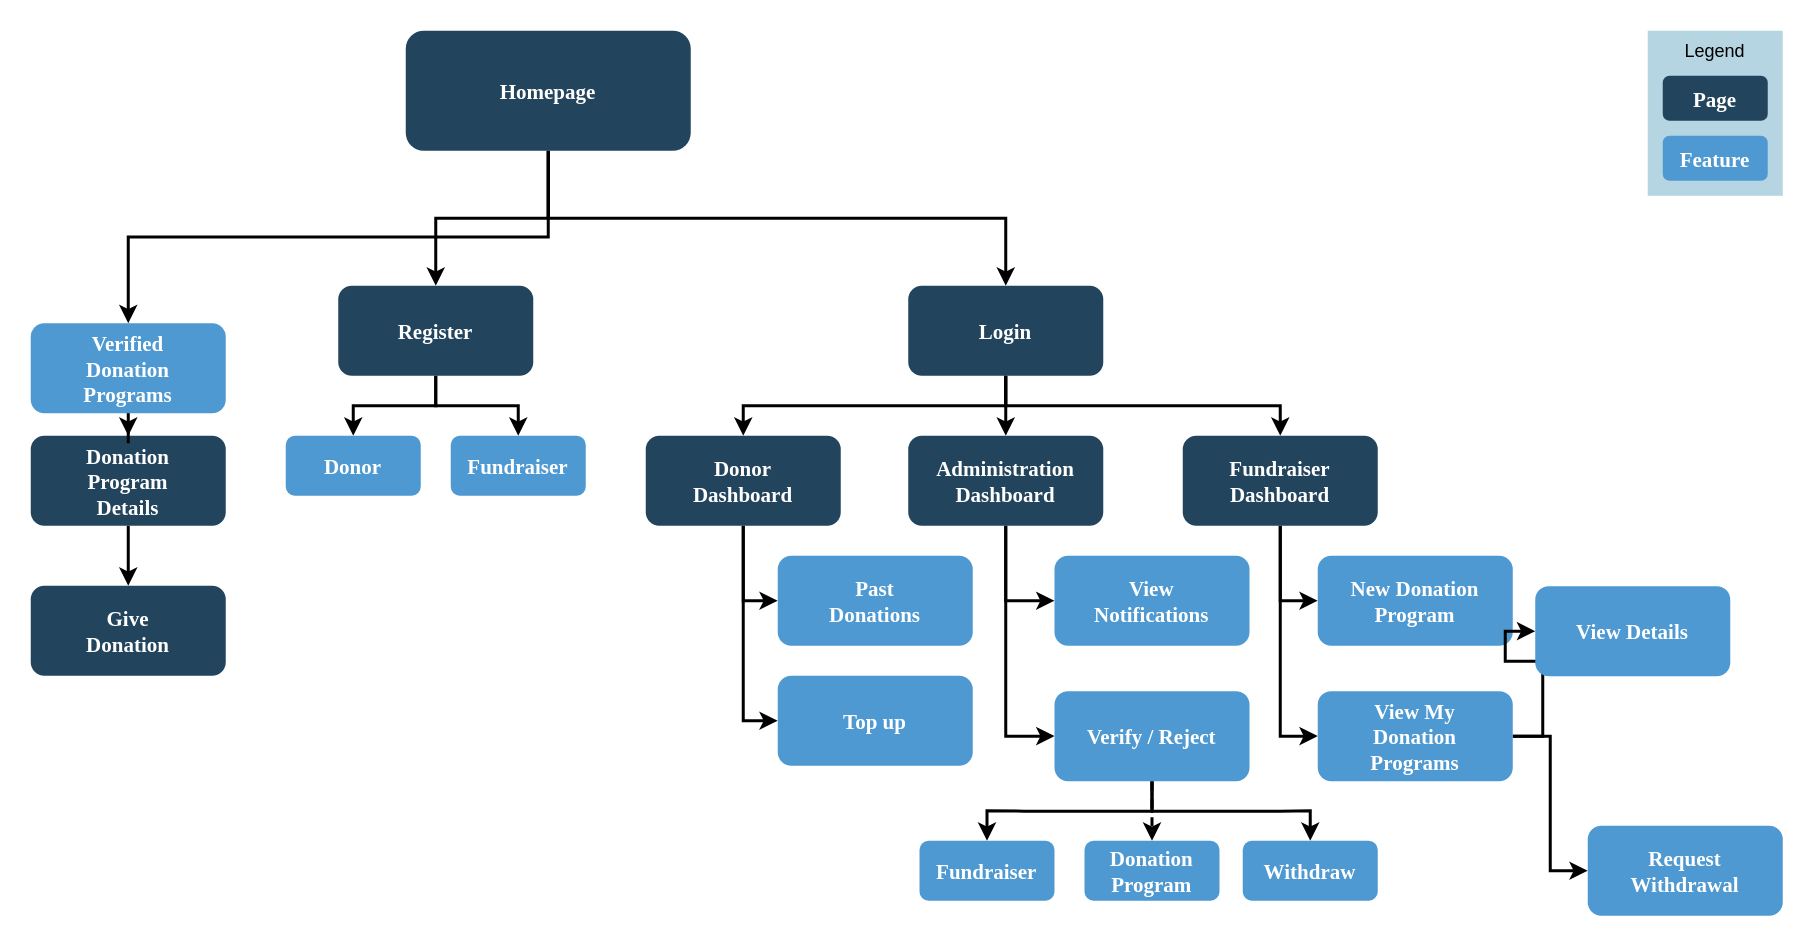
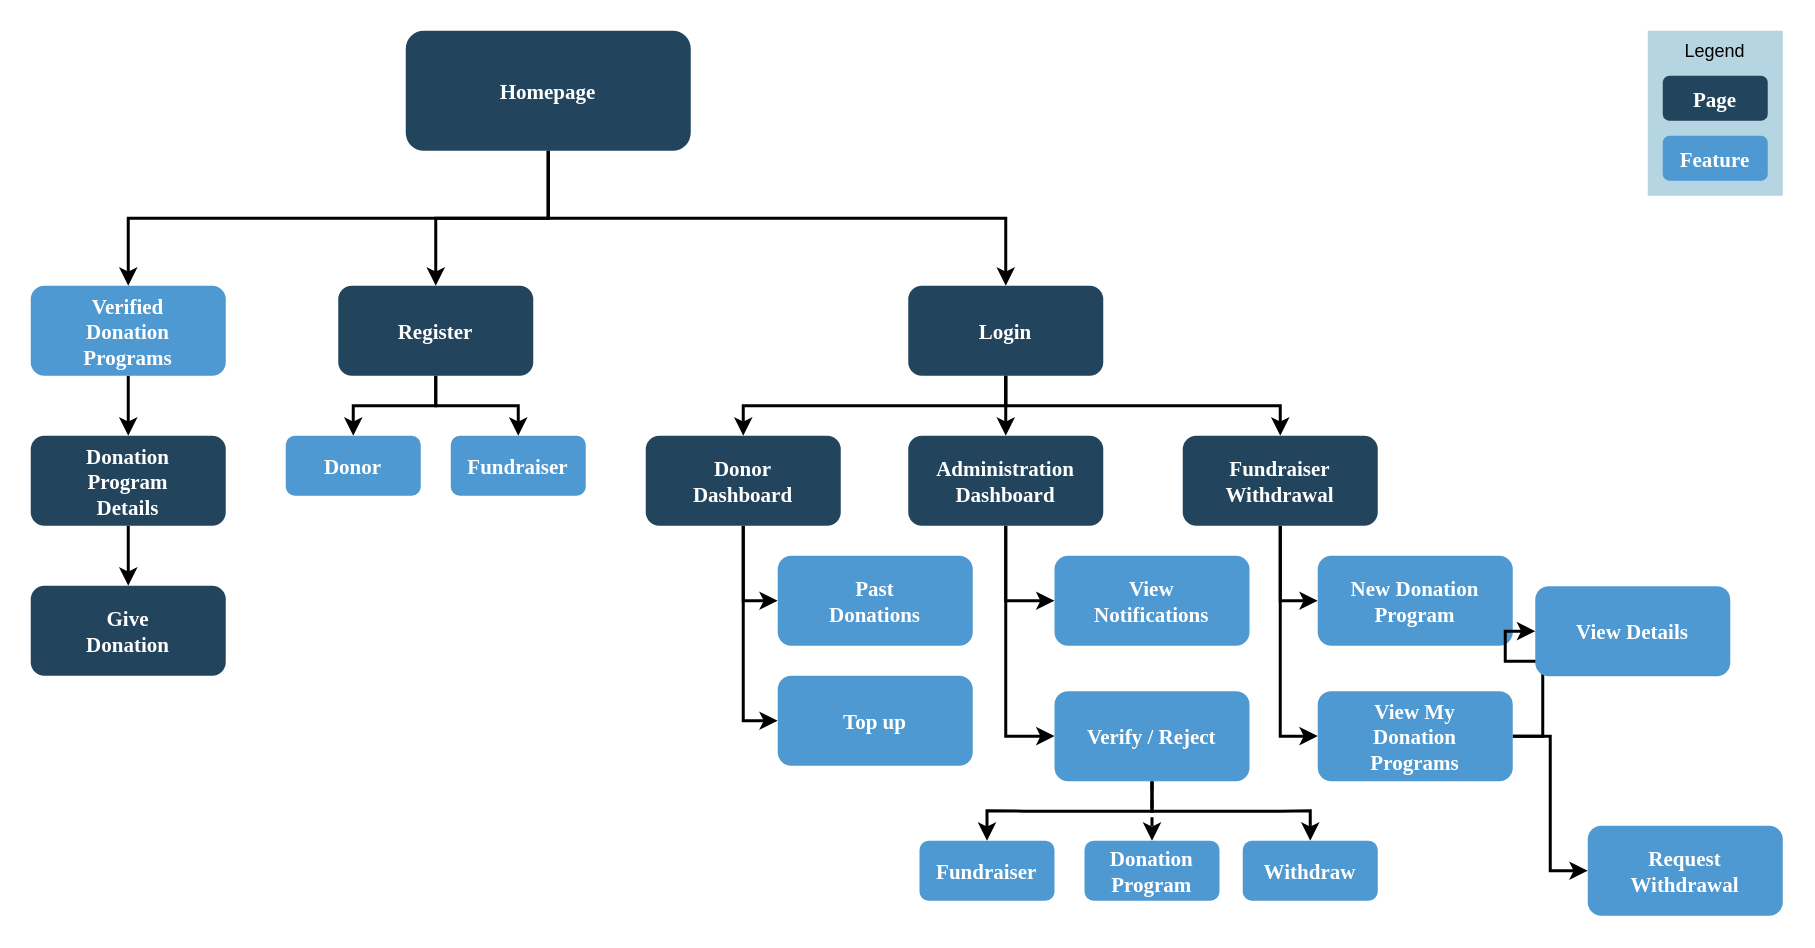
(128, 368) -> (128, 331)
(1280, 469) -> (1280, 469)
